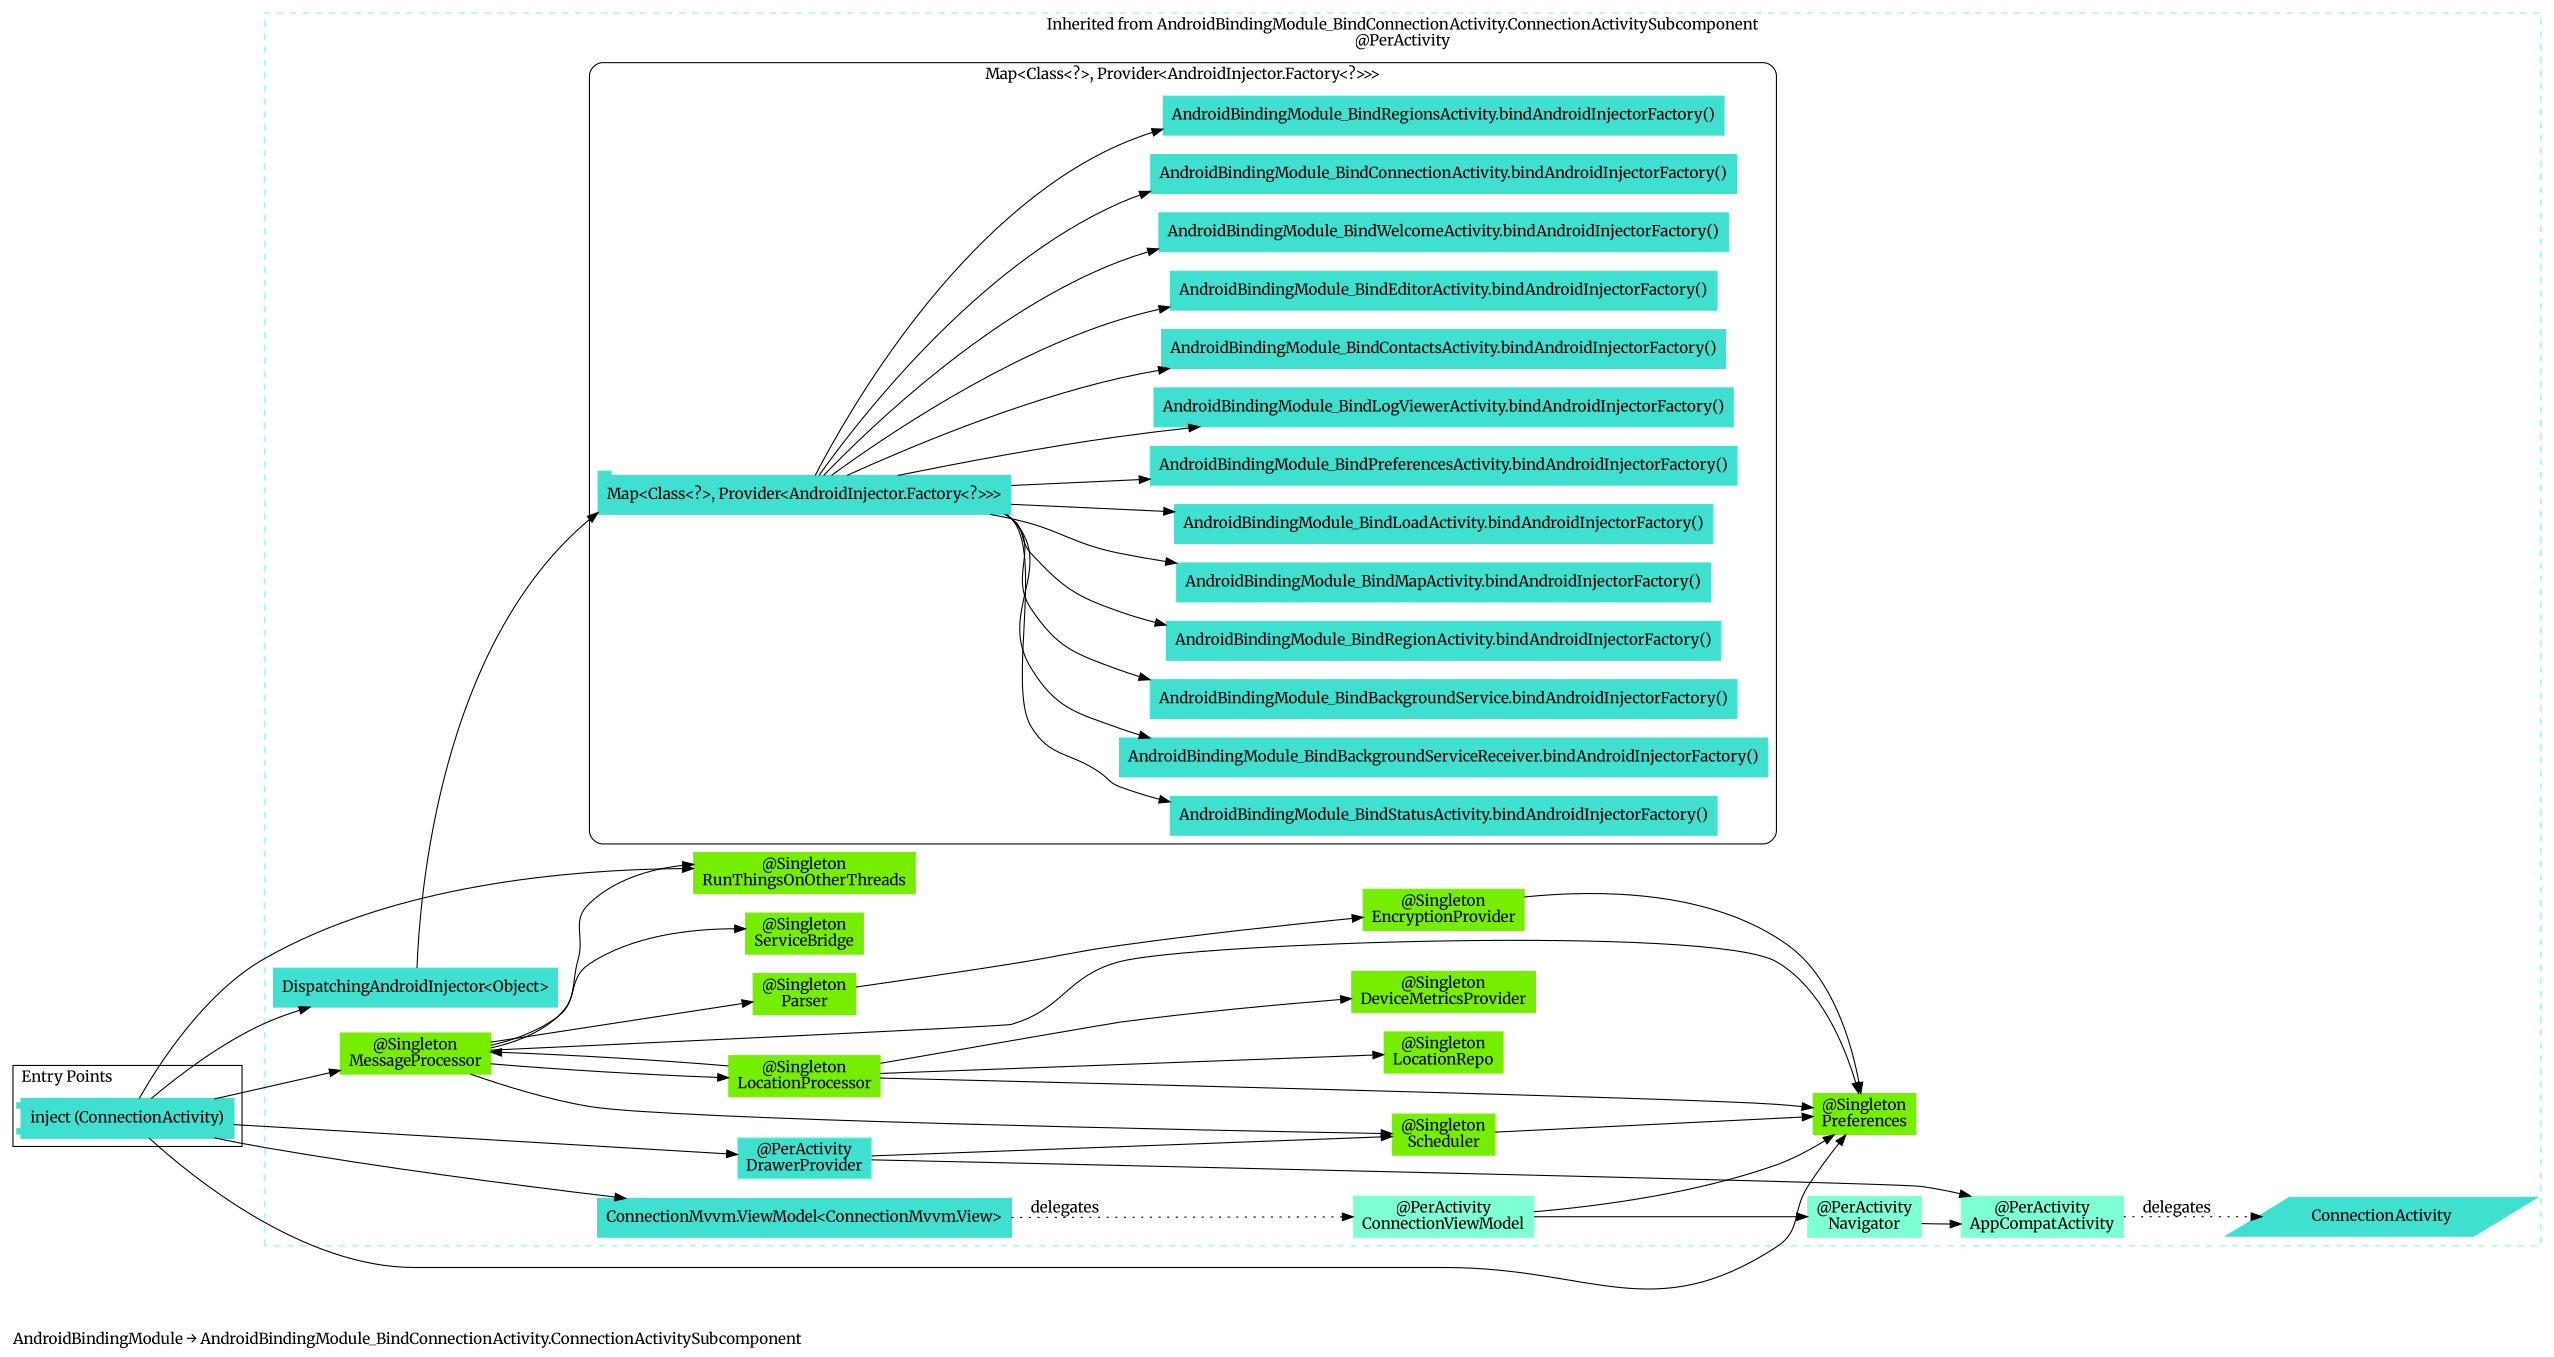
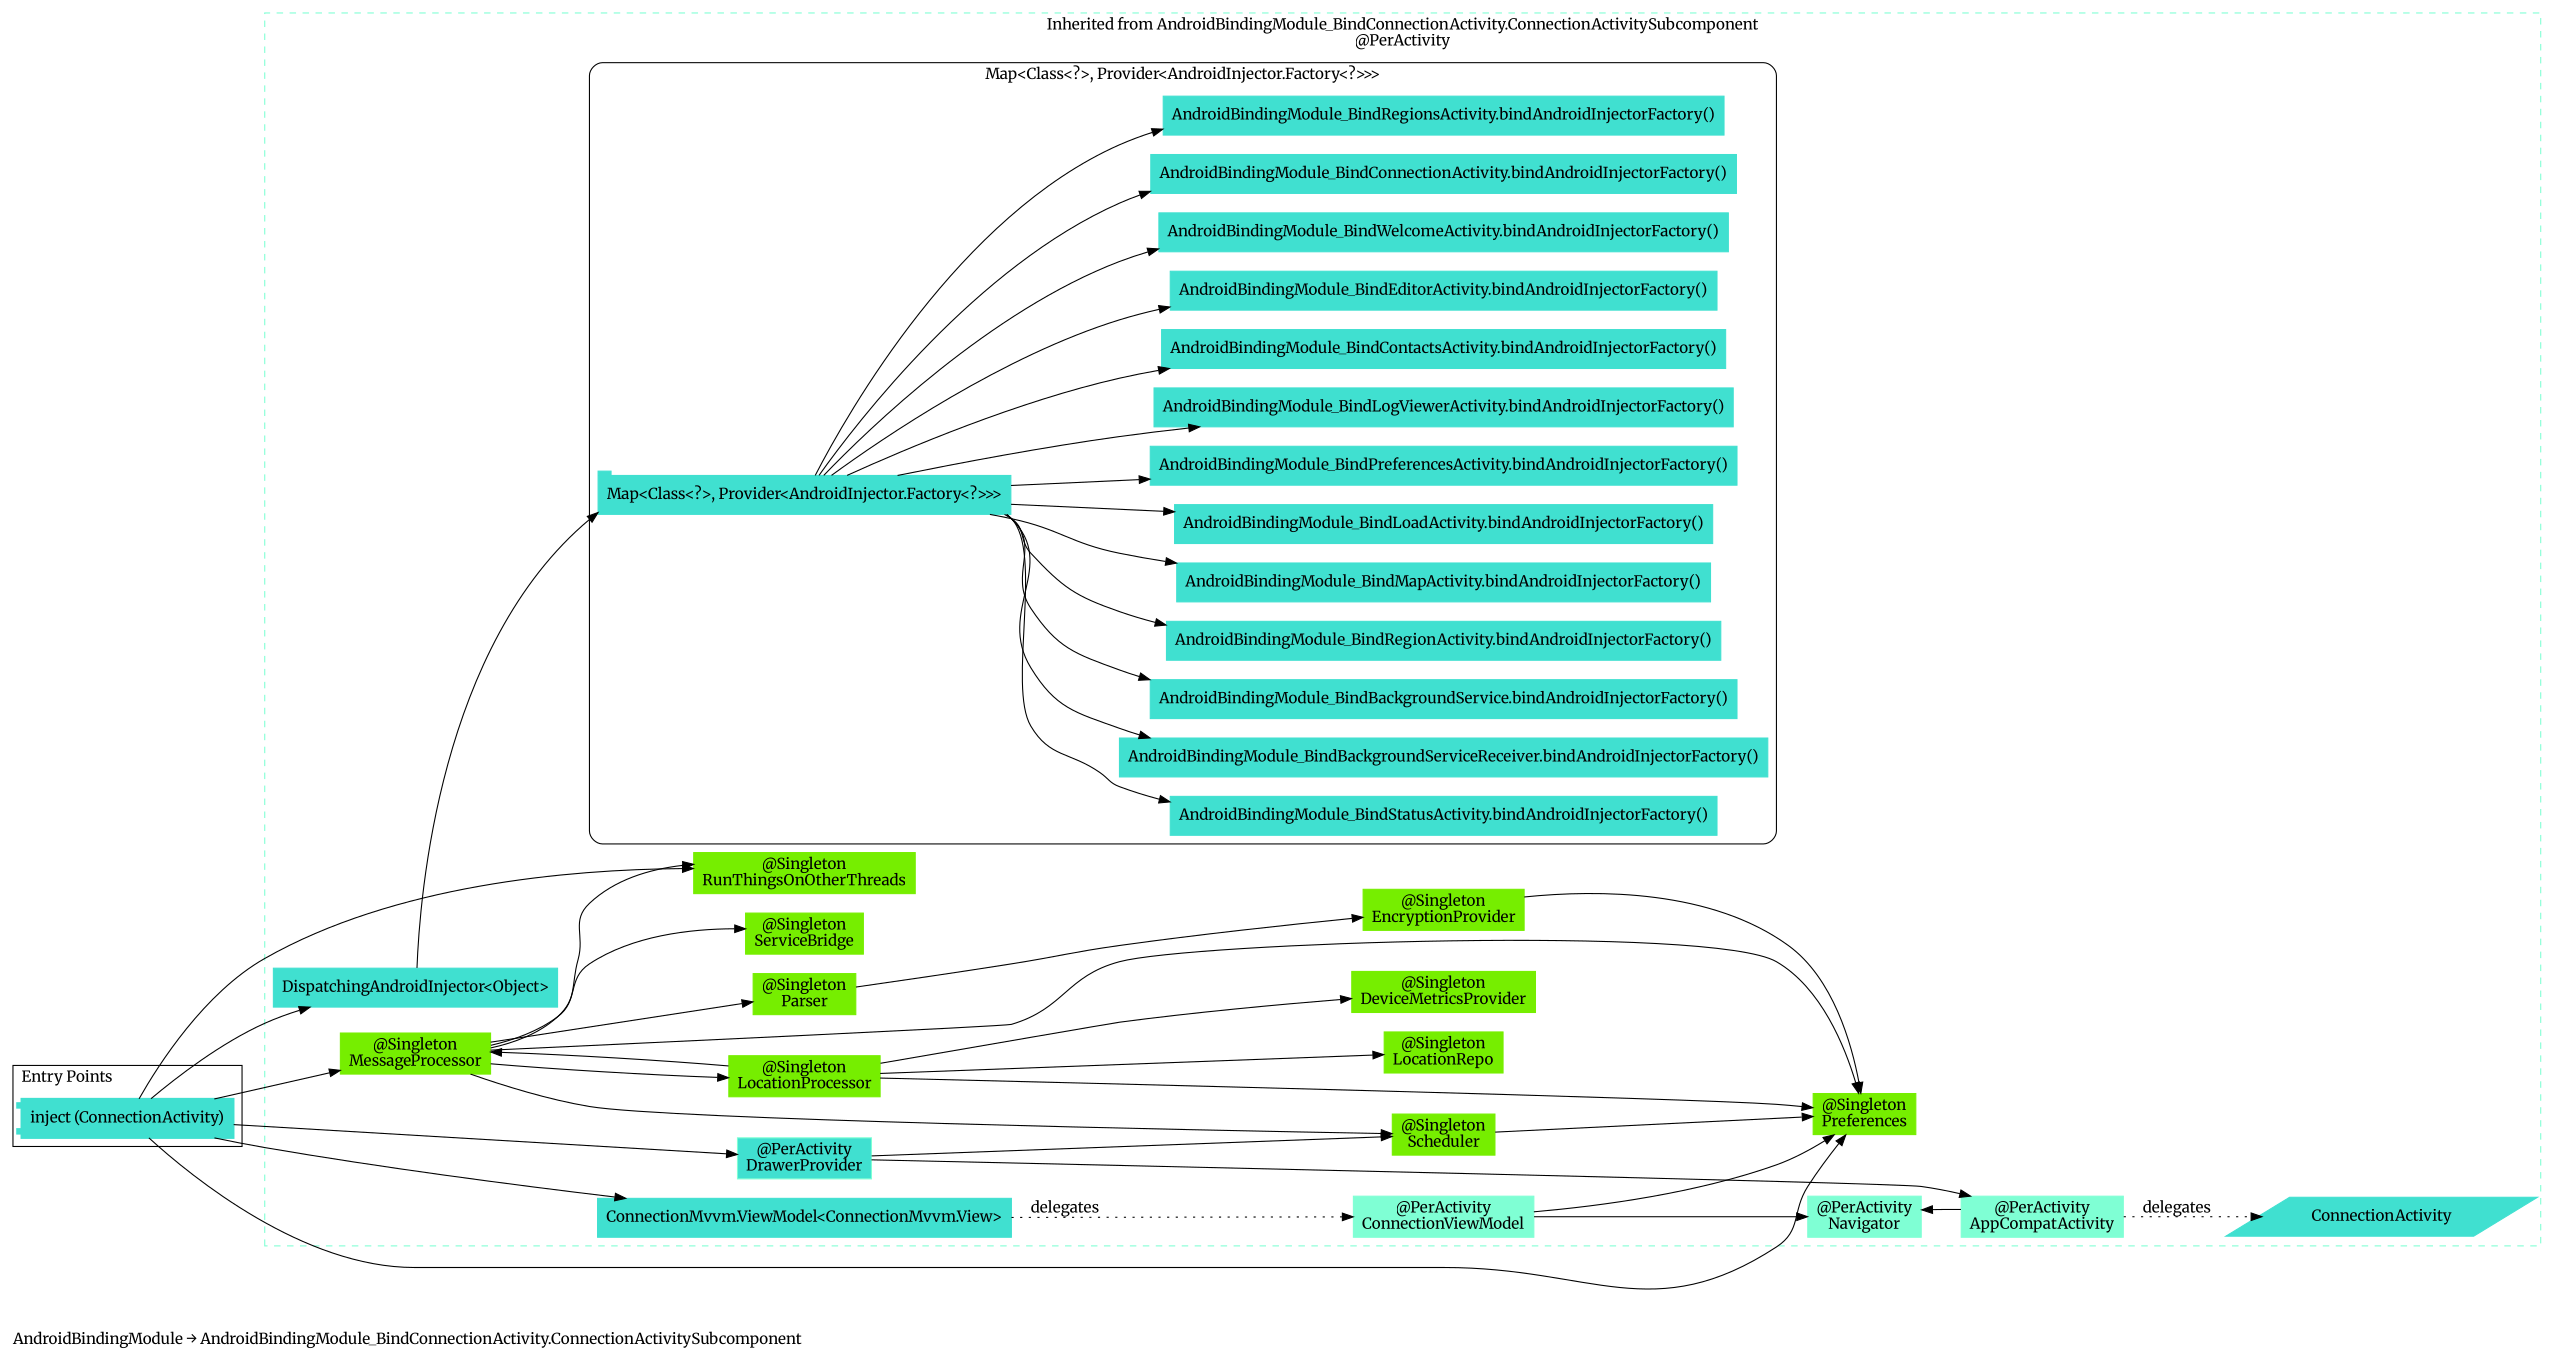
(1936, 1224) -> (1947, 1209)
